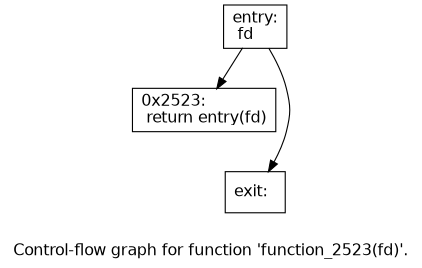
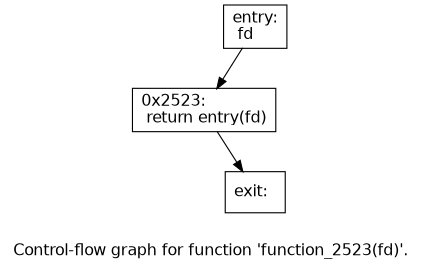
(289, 104) -> (227, 147)
